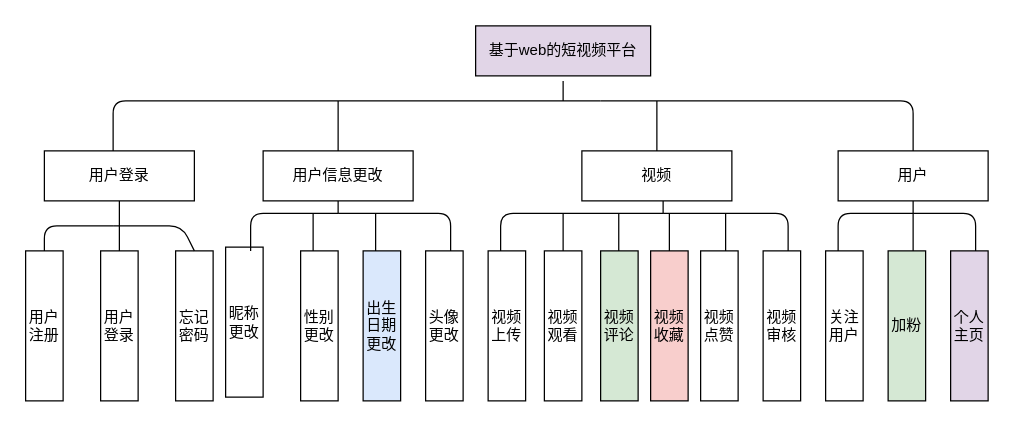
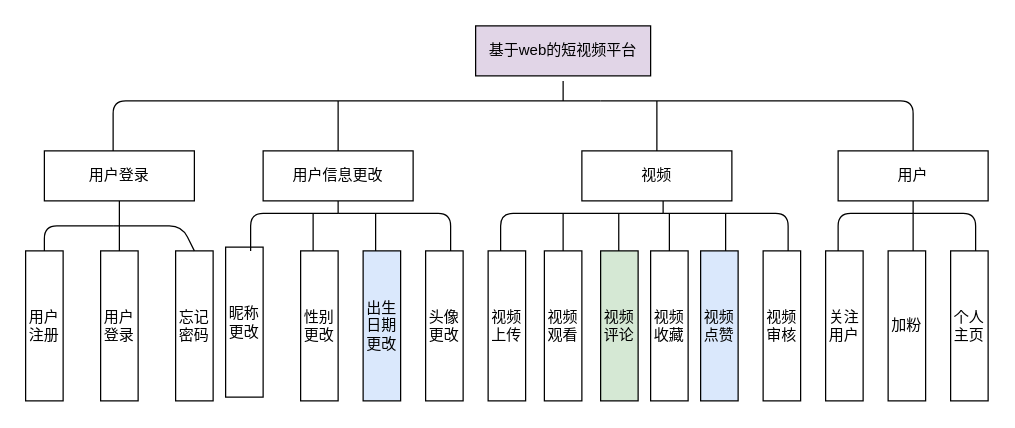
(669, 326) -> (669, 326)
(719, 326) -> (719, 326)
(907, 326) -> (907, 326)
(969, 326) -> (969, 326)
